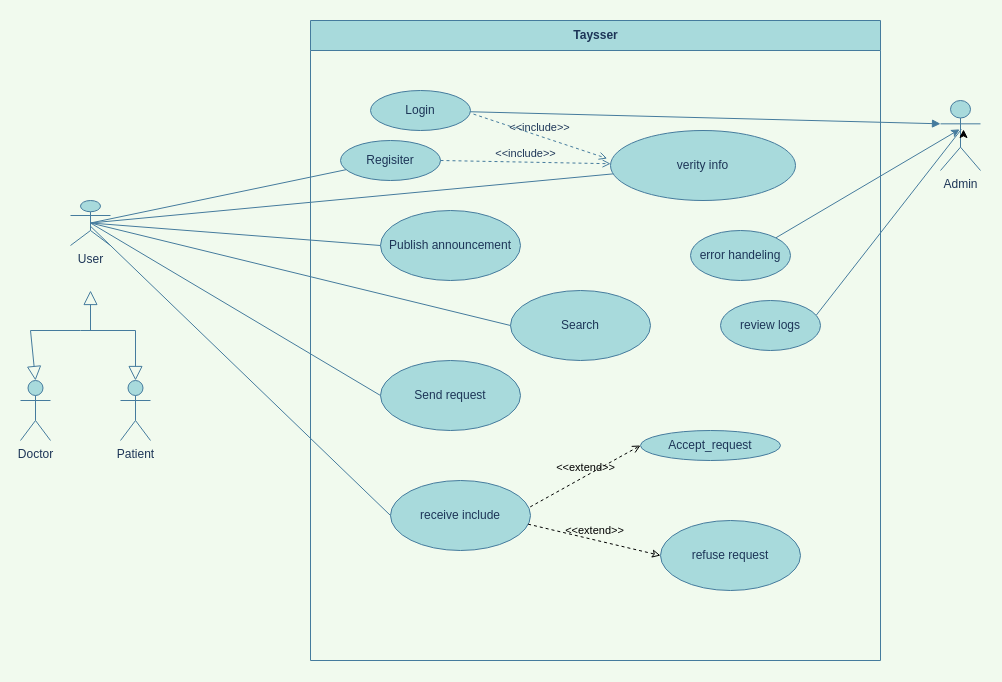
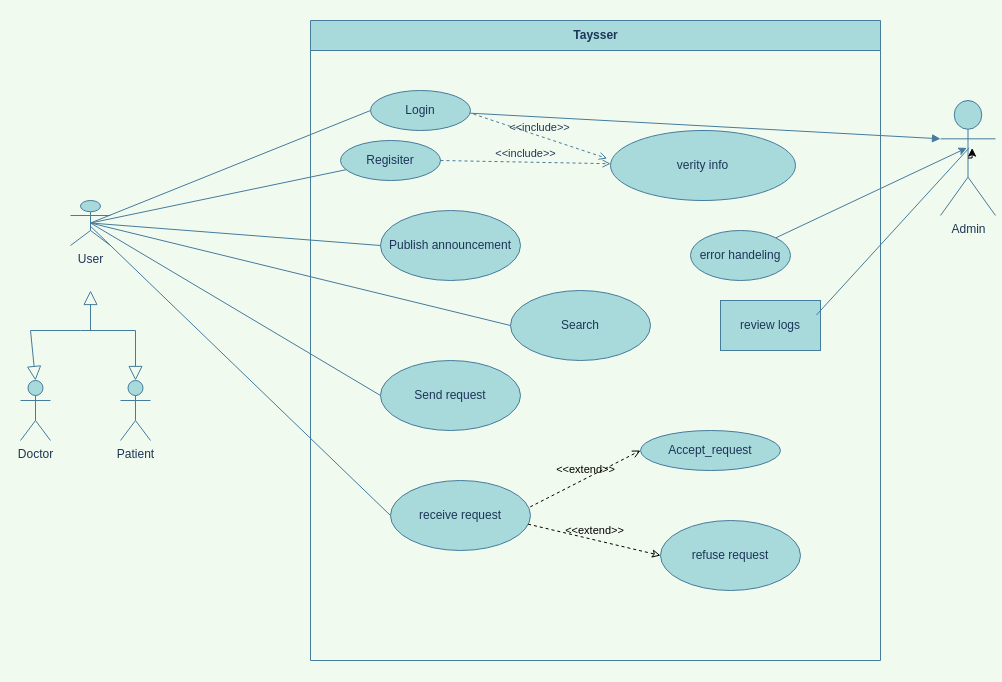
(961, 136) -> (968, 158)
(359, 198) -> (234, 165)
(771, 326) -> (771, 326)
(711, 446) -> (711, 451)
(461, 516) -> (461, 516)
